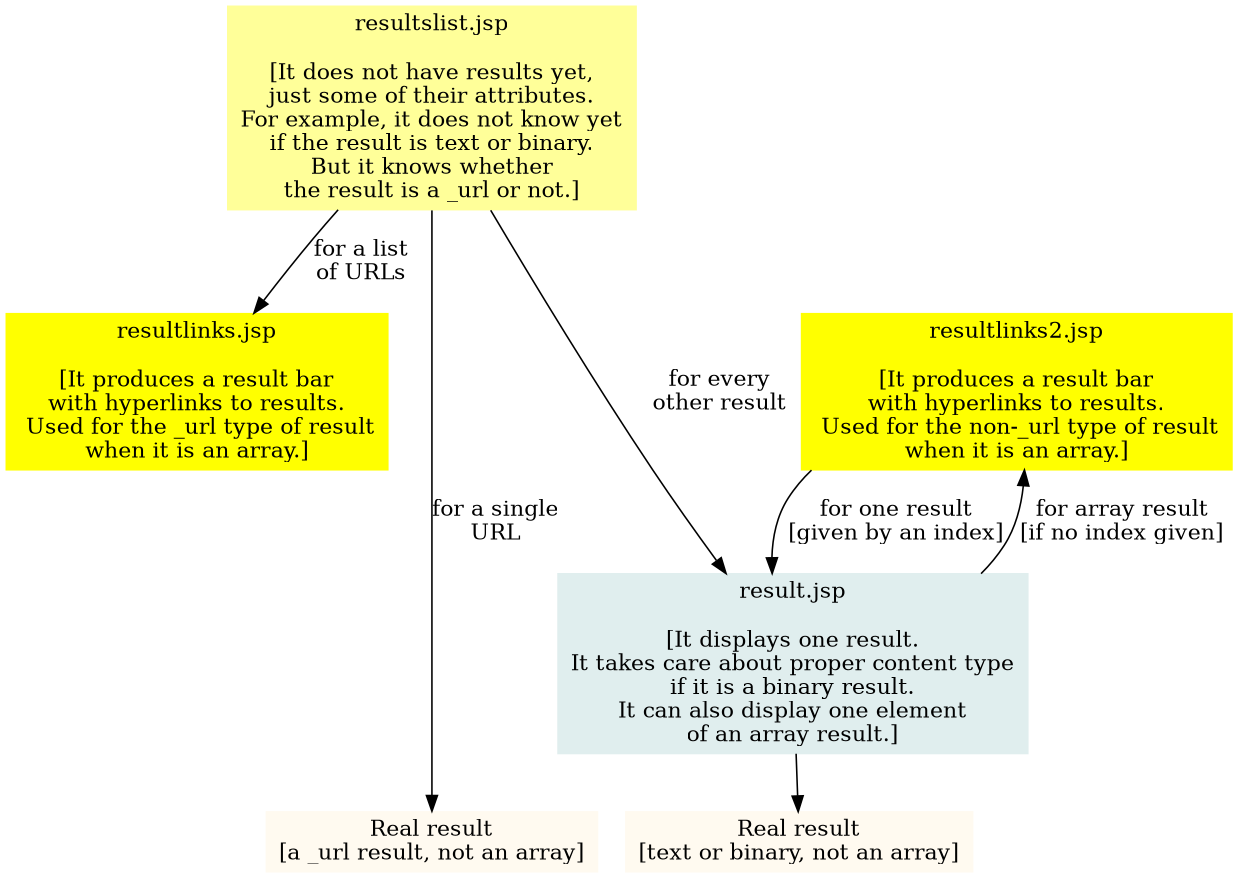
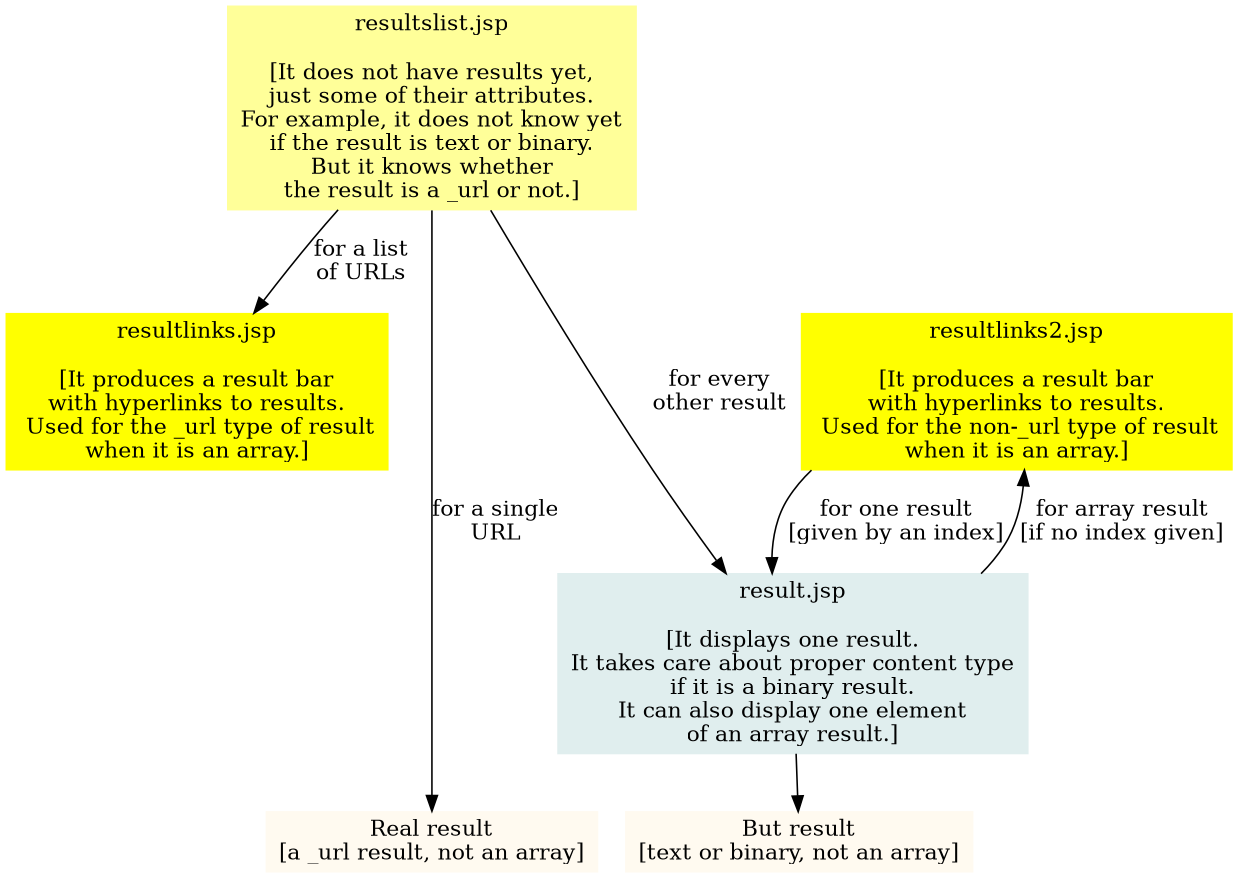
(799, 842) -> (799, 842)
